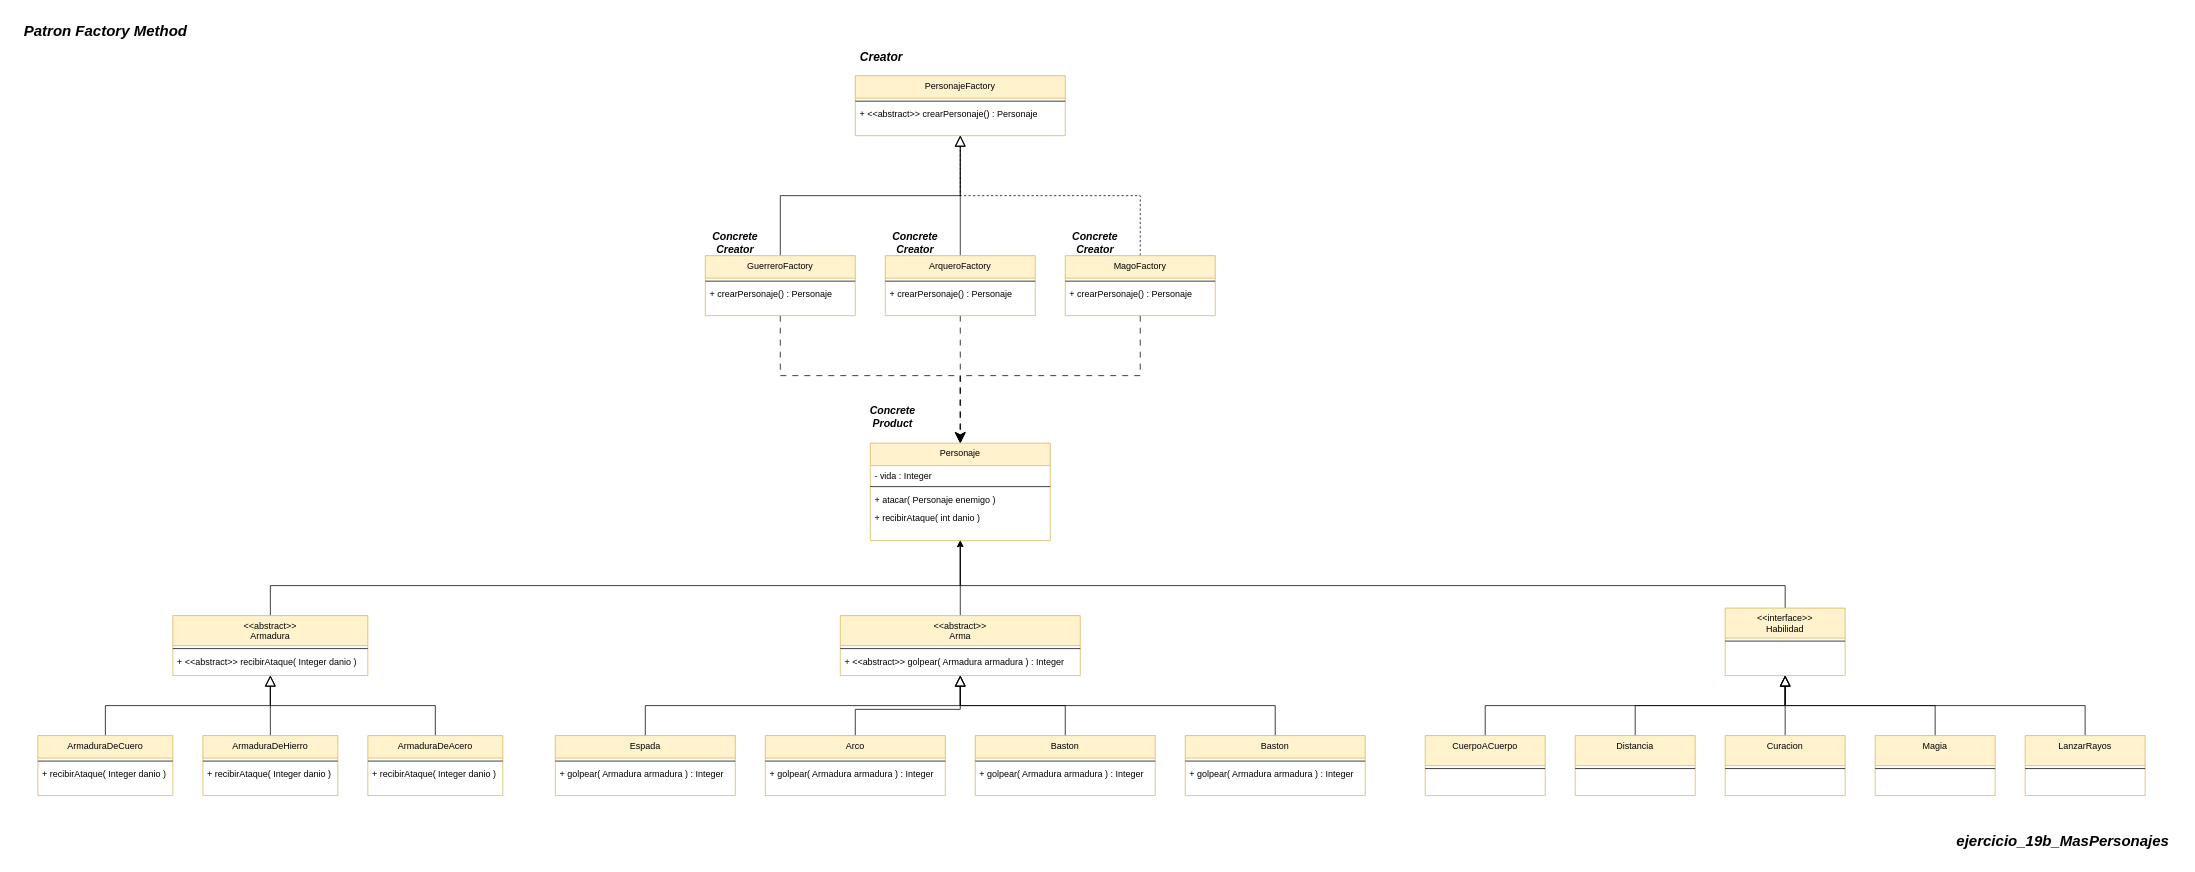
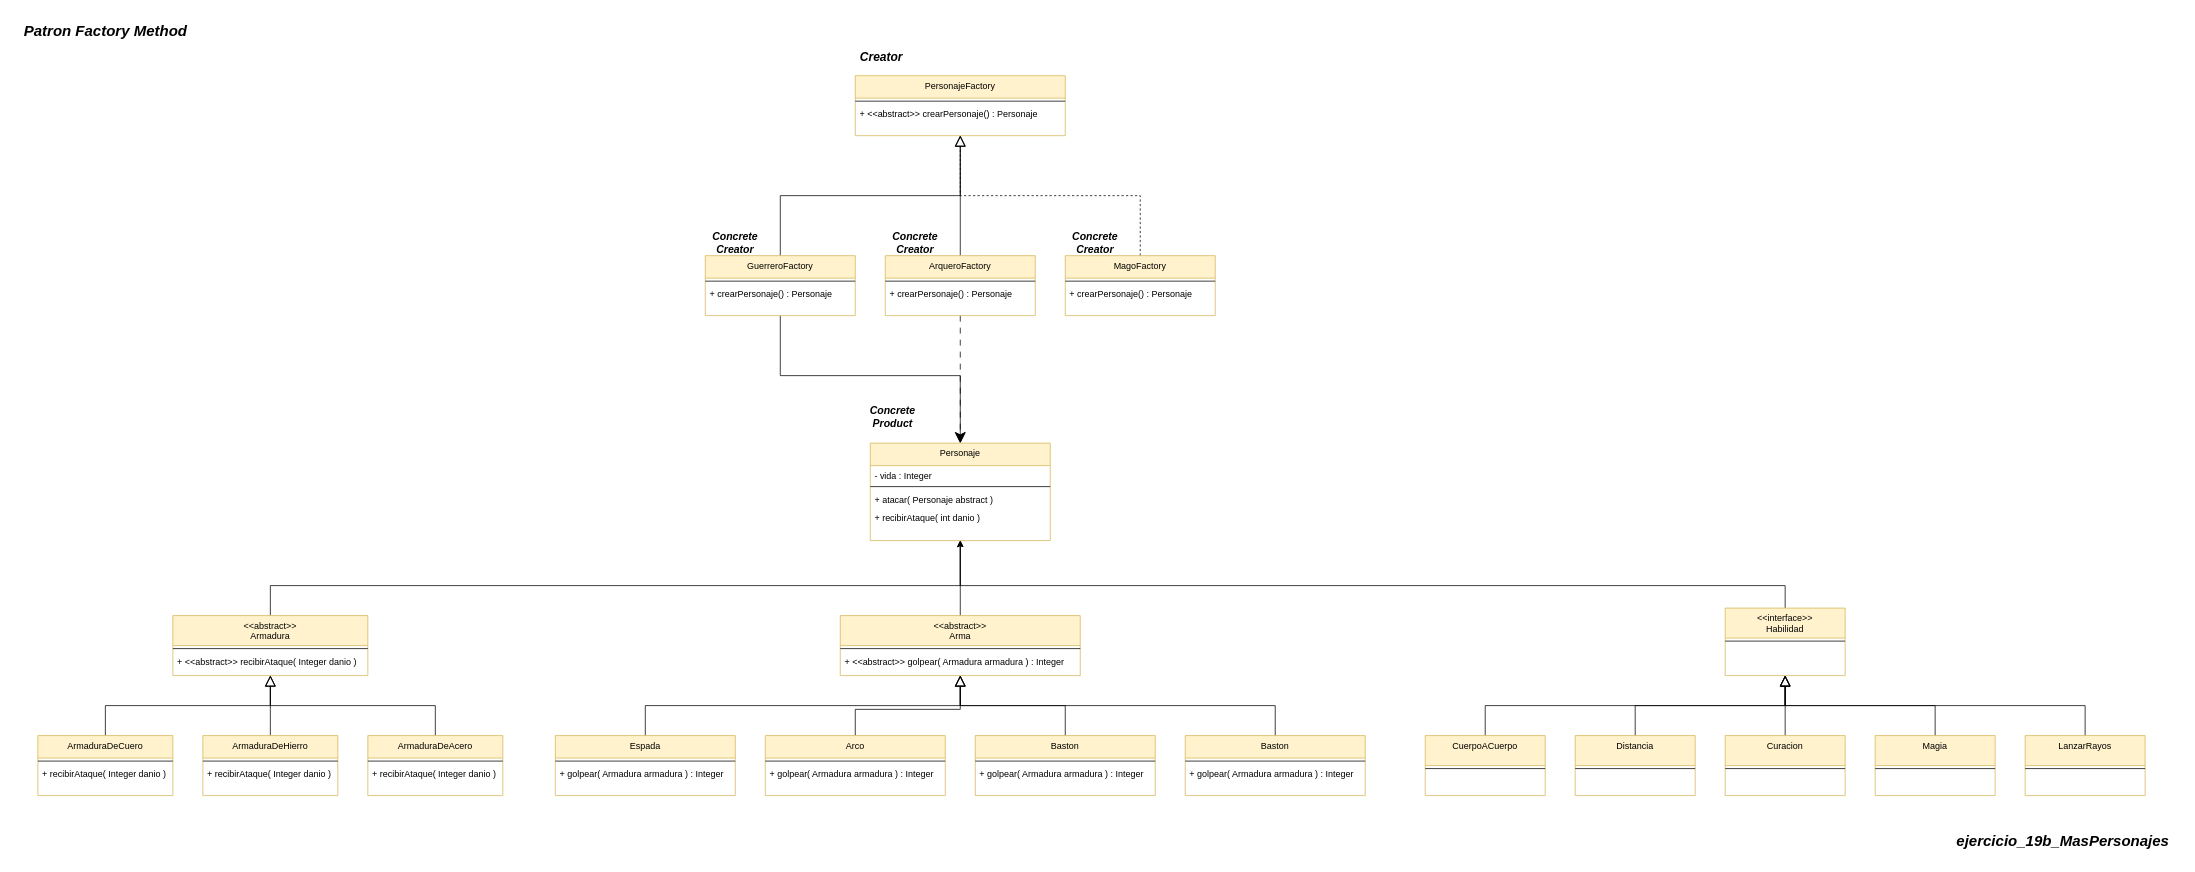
(841, 375) -> (841, 375)
(1081, 375) -> none
(943, 500) -> (947, 500)
